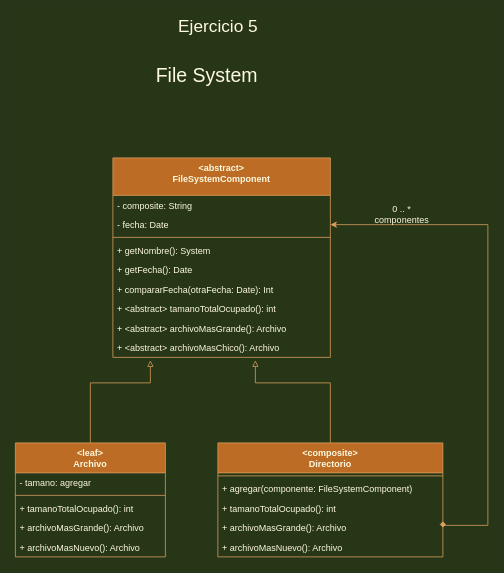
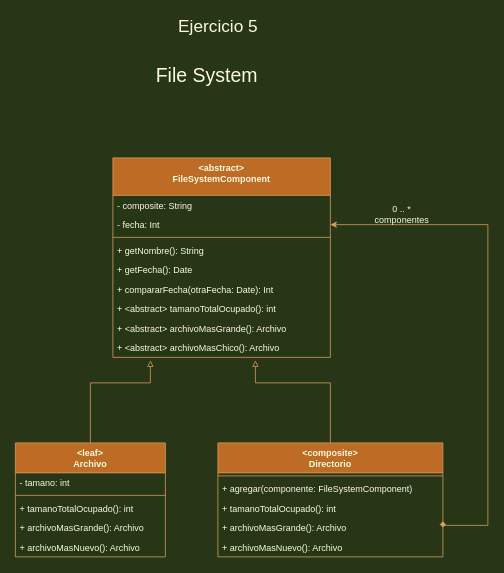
(146, 225) -> (144, 225)
(166, 251) -> (165, 251)
(59, 483) -> (48, 483)
